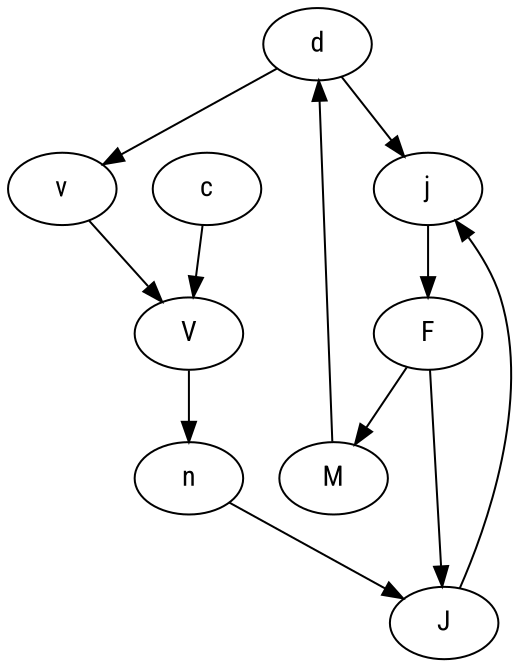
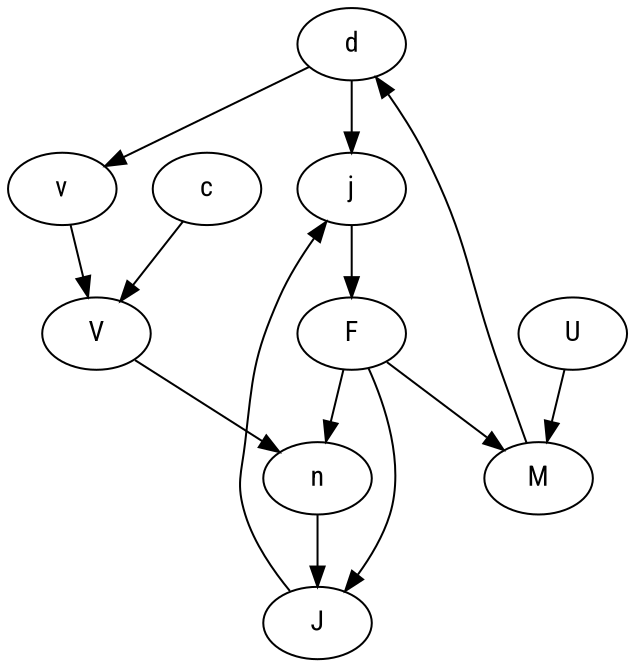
none -> (573, 334)
none -> (337, 396)
